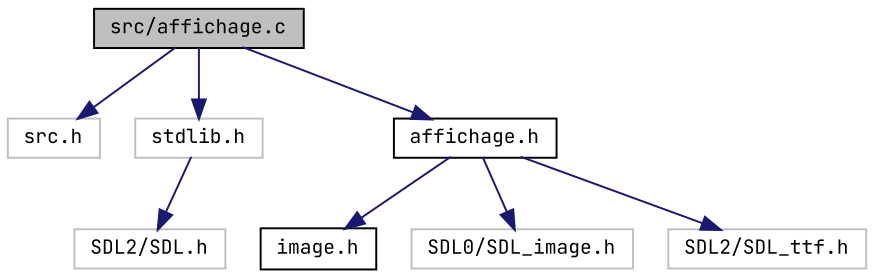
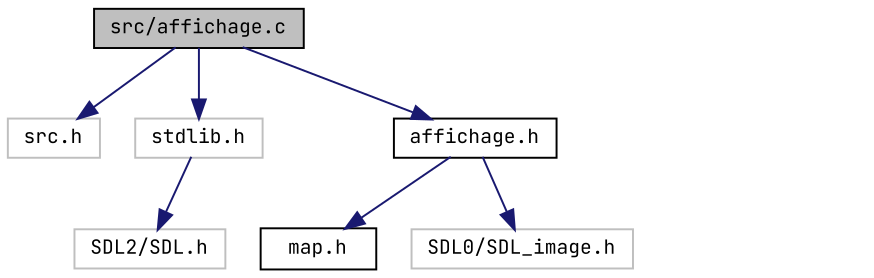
(318, 249) -> (318, 249)
(767, 249) -> none
